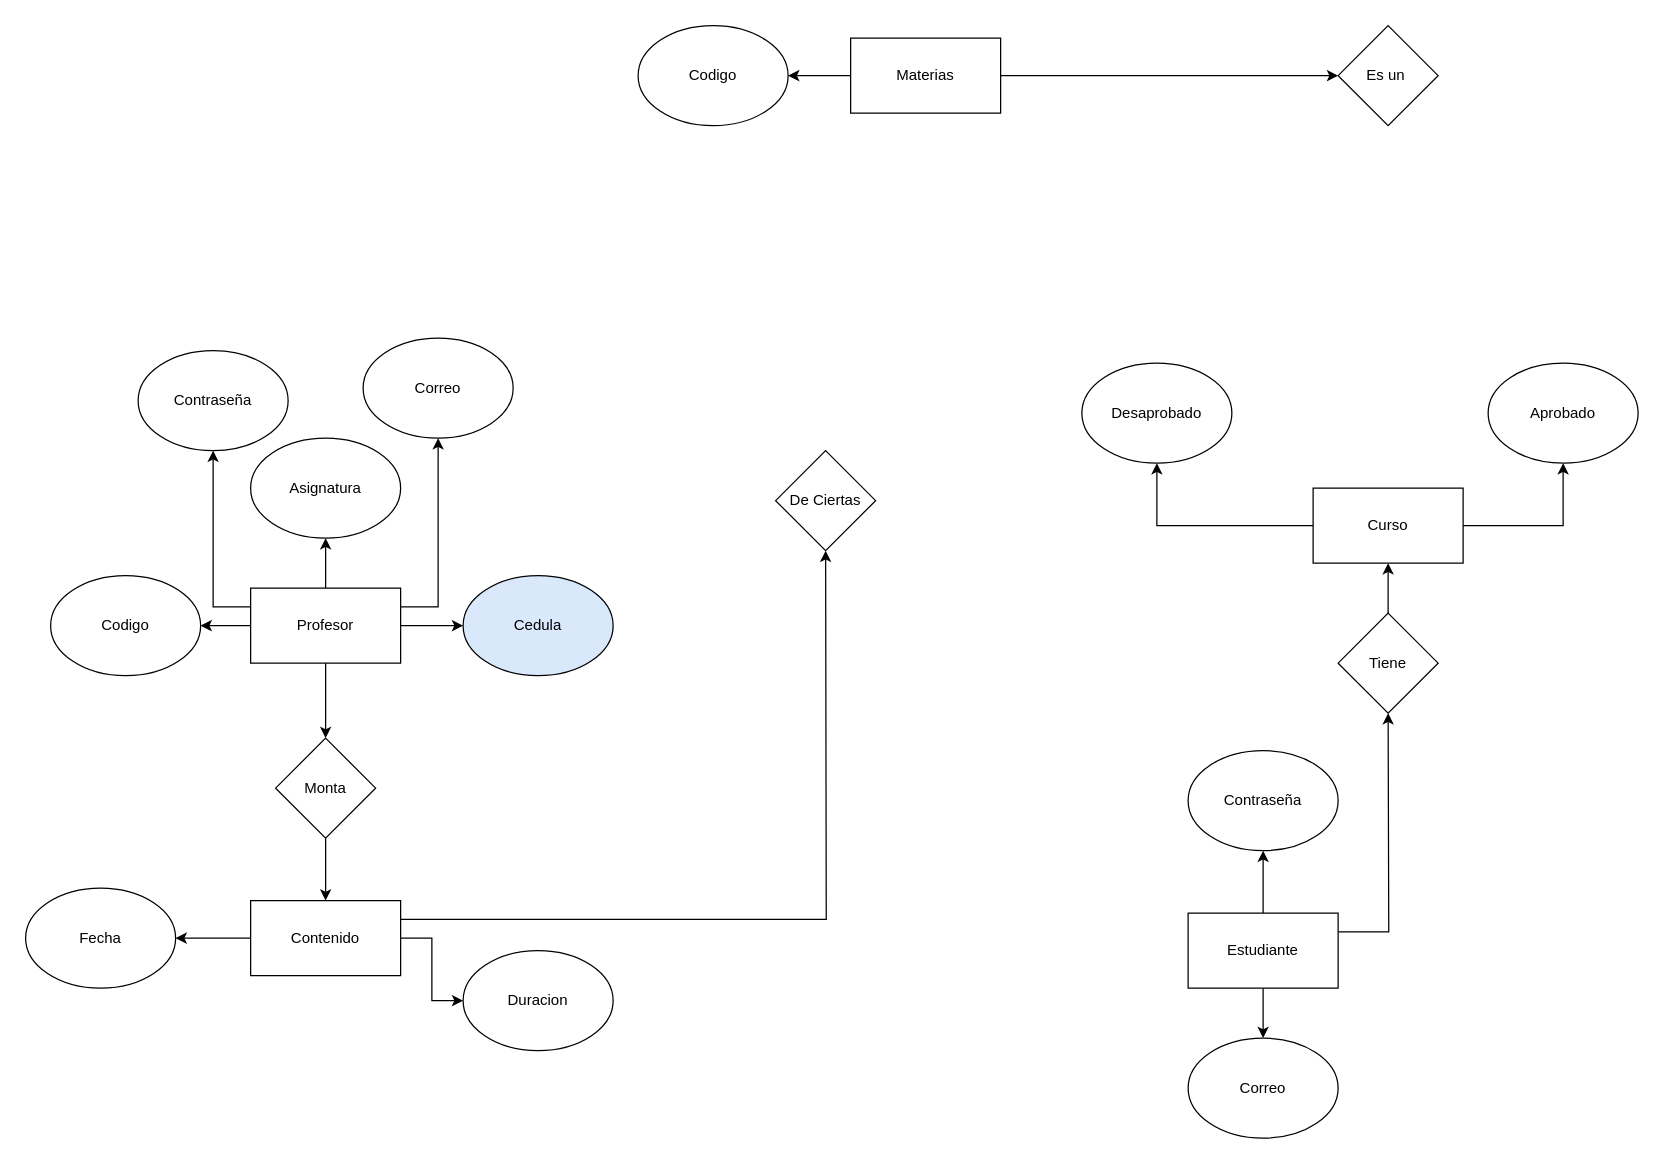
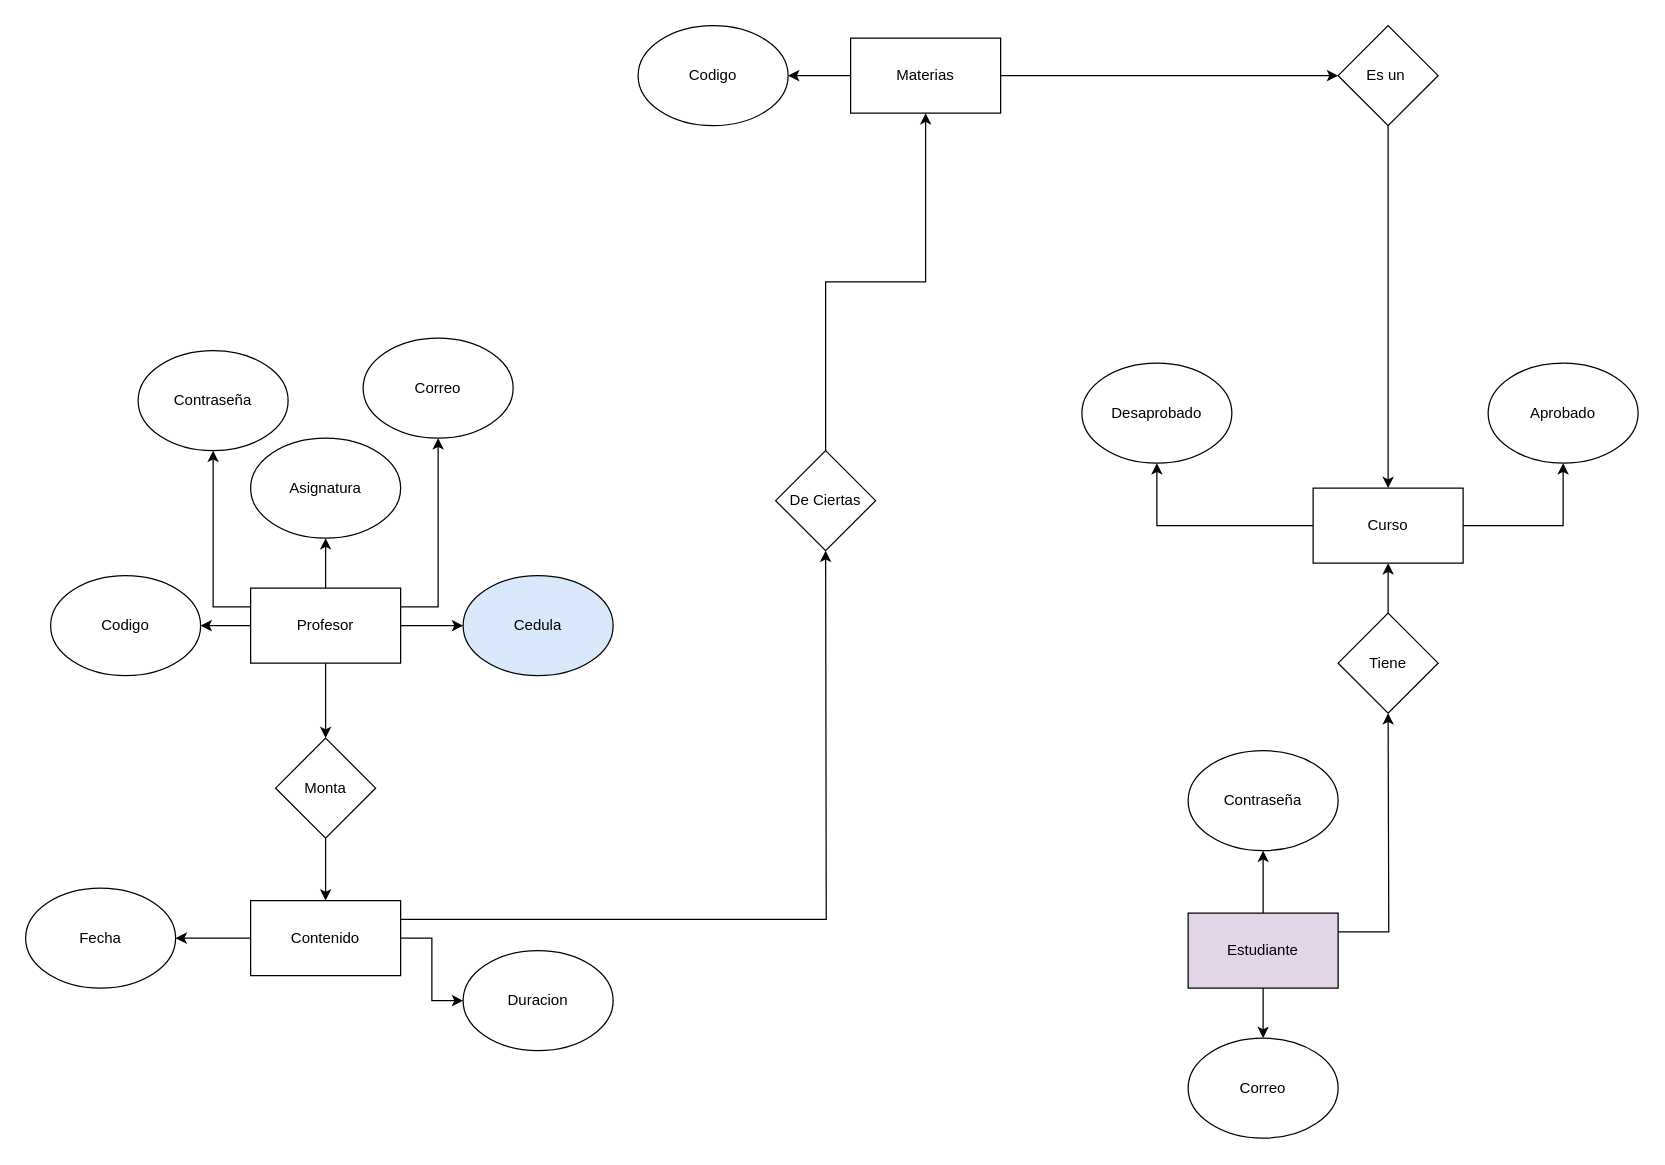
none -> (872, 282)
none -> (1388, 303)
(1263, 951) -> (1263, 951)
